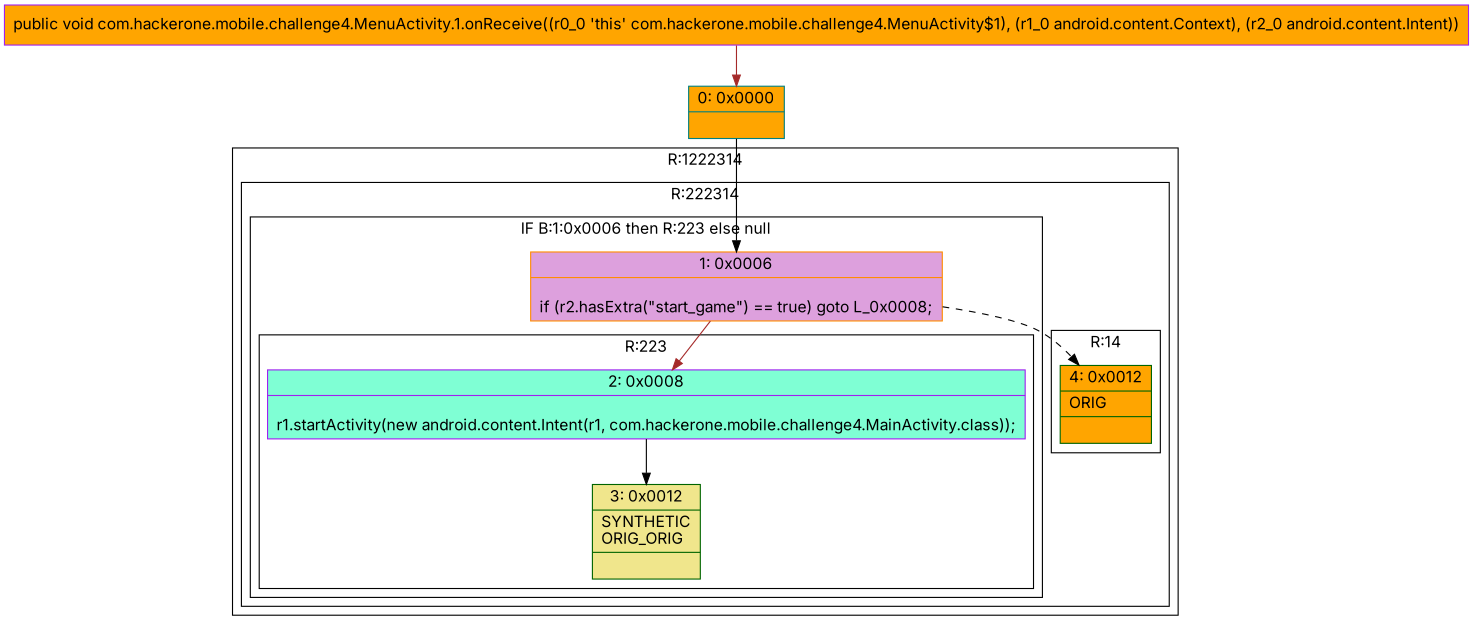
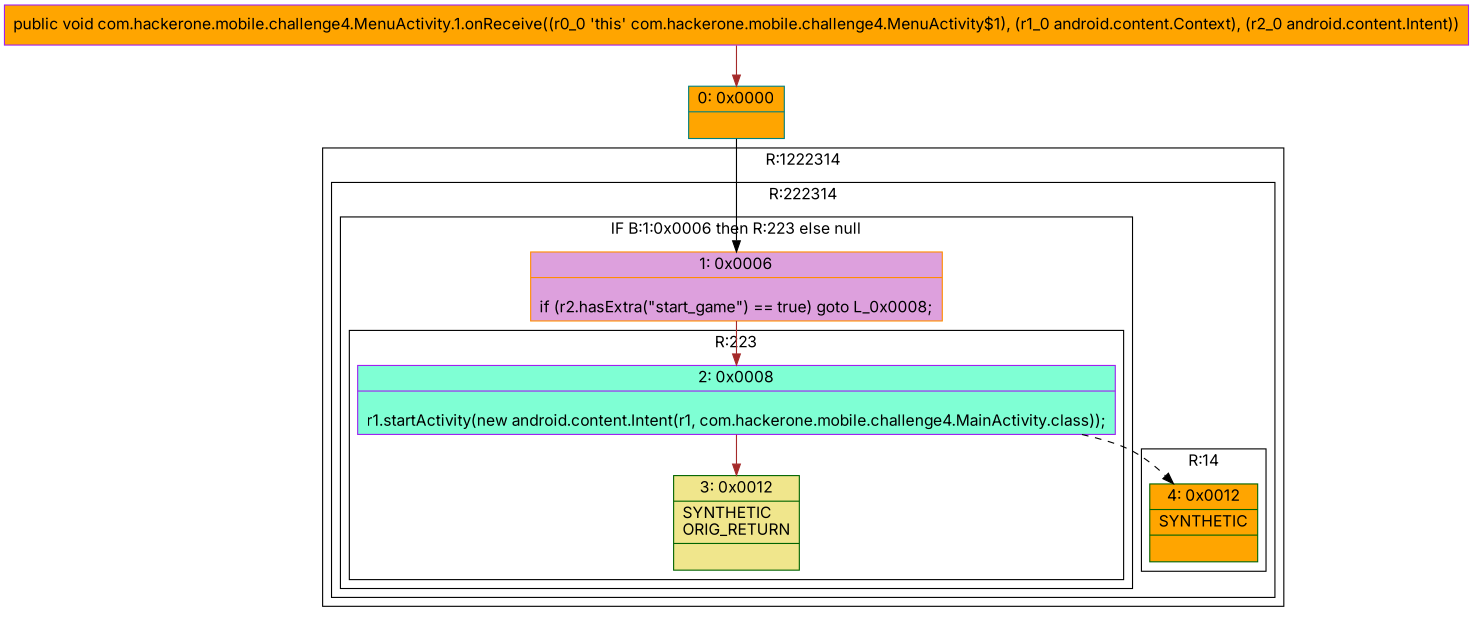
(1012, 321) -> (1116, 444)
(1088, 403) -> (1204, 522)
(646, 456) -> (736, 449)
(642, 539) -> (736, 530)
